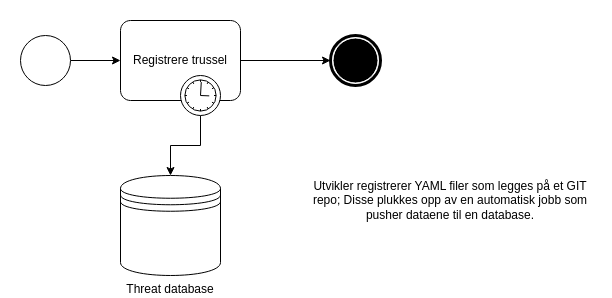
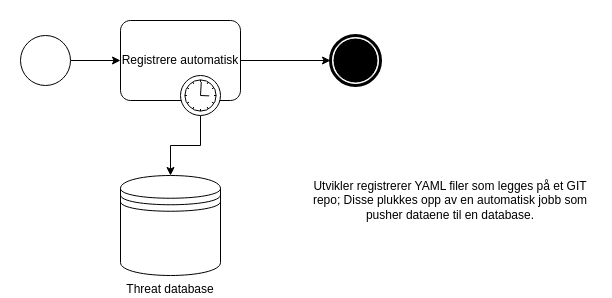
(181, 61) -> (181, 61)
